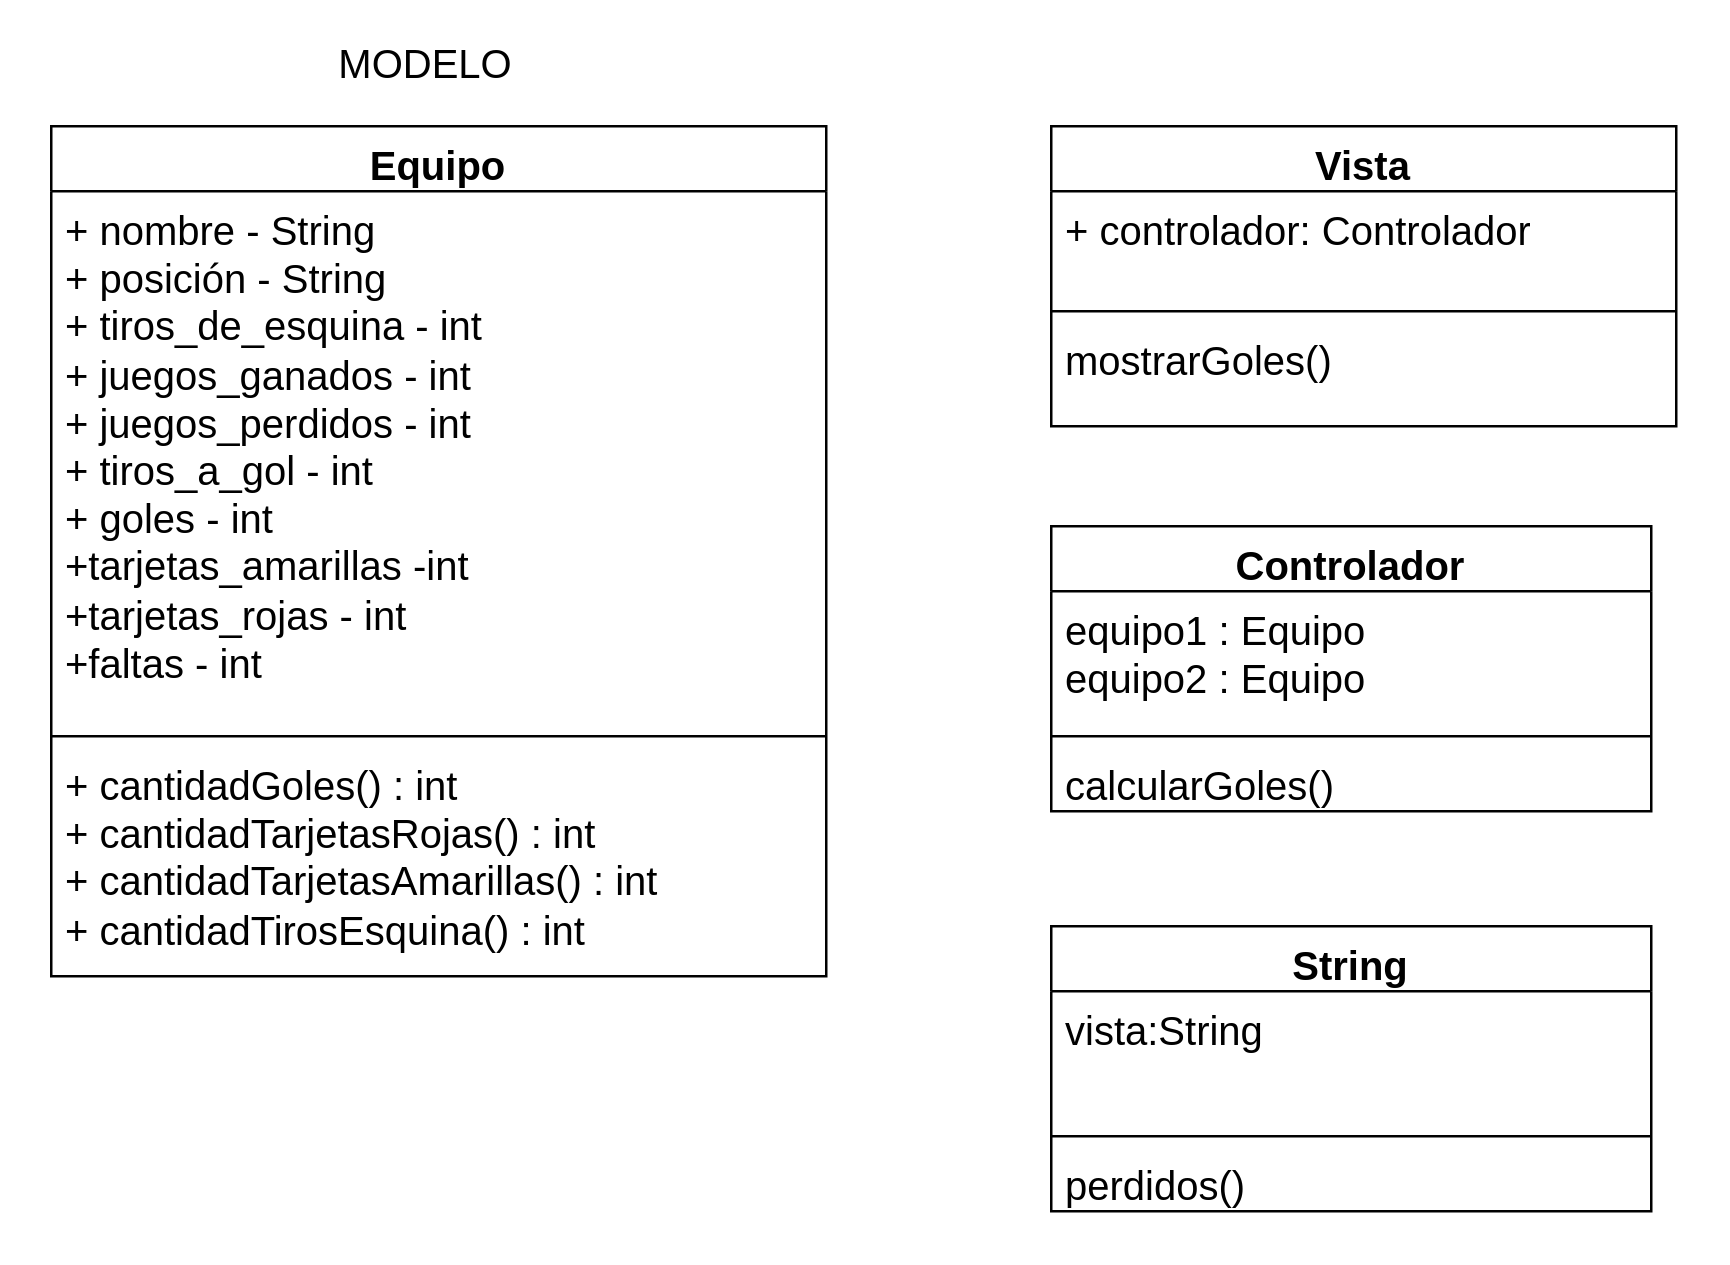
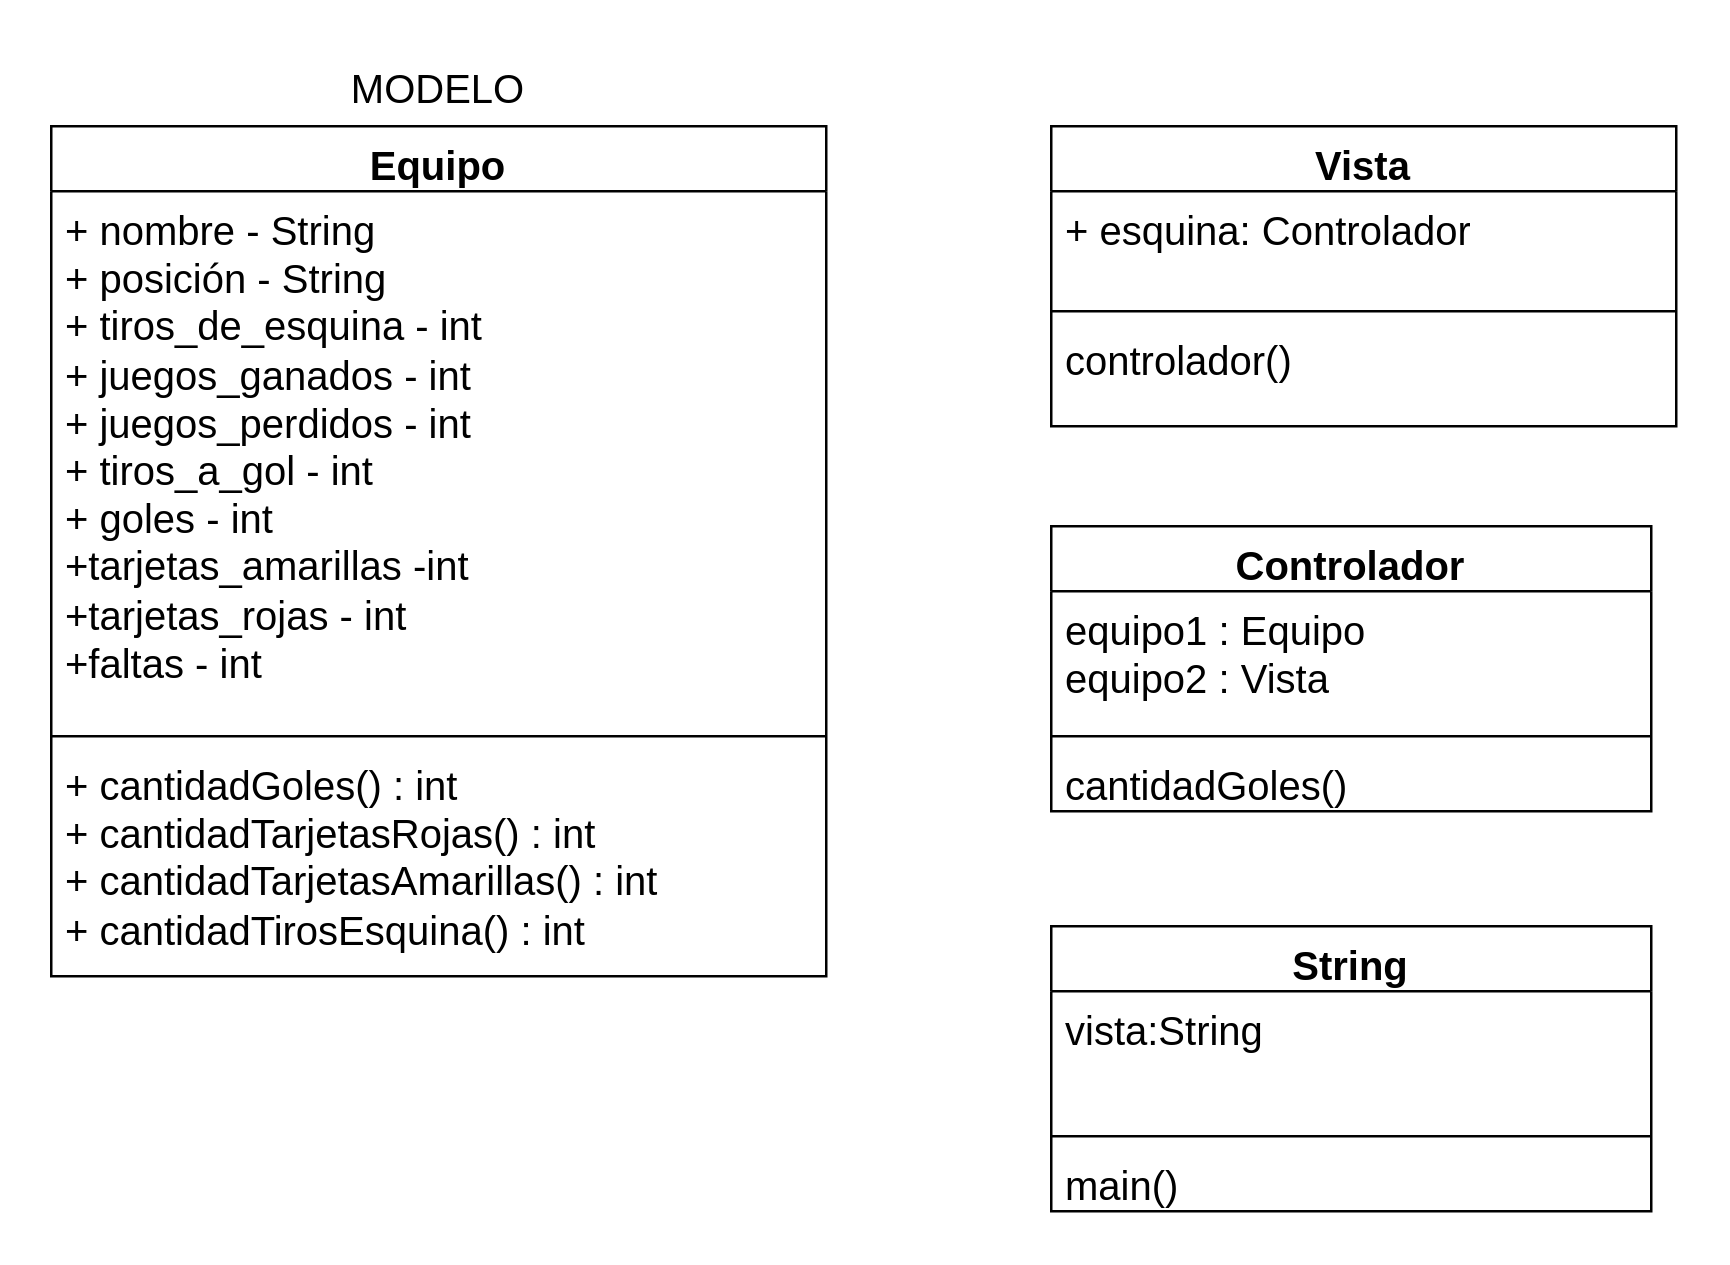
(426, 64) -> (439, 89)
(1331, 233) -> (1287, 233)
(1218, 363) -> (1207, 363)
(1219, 657) -> (1219, 657)
(1219, 788) -> (1224, 788)
(1173, 1188) -> (1128, 1188)
